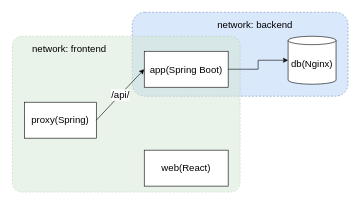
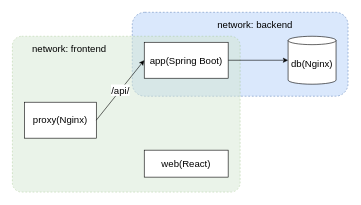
(186, 69) -> (186, 60)
(60, 120) -> (60, 120)
(186, 168) -> (186, 164)
